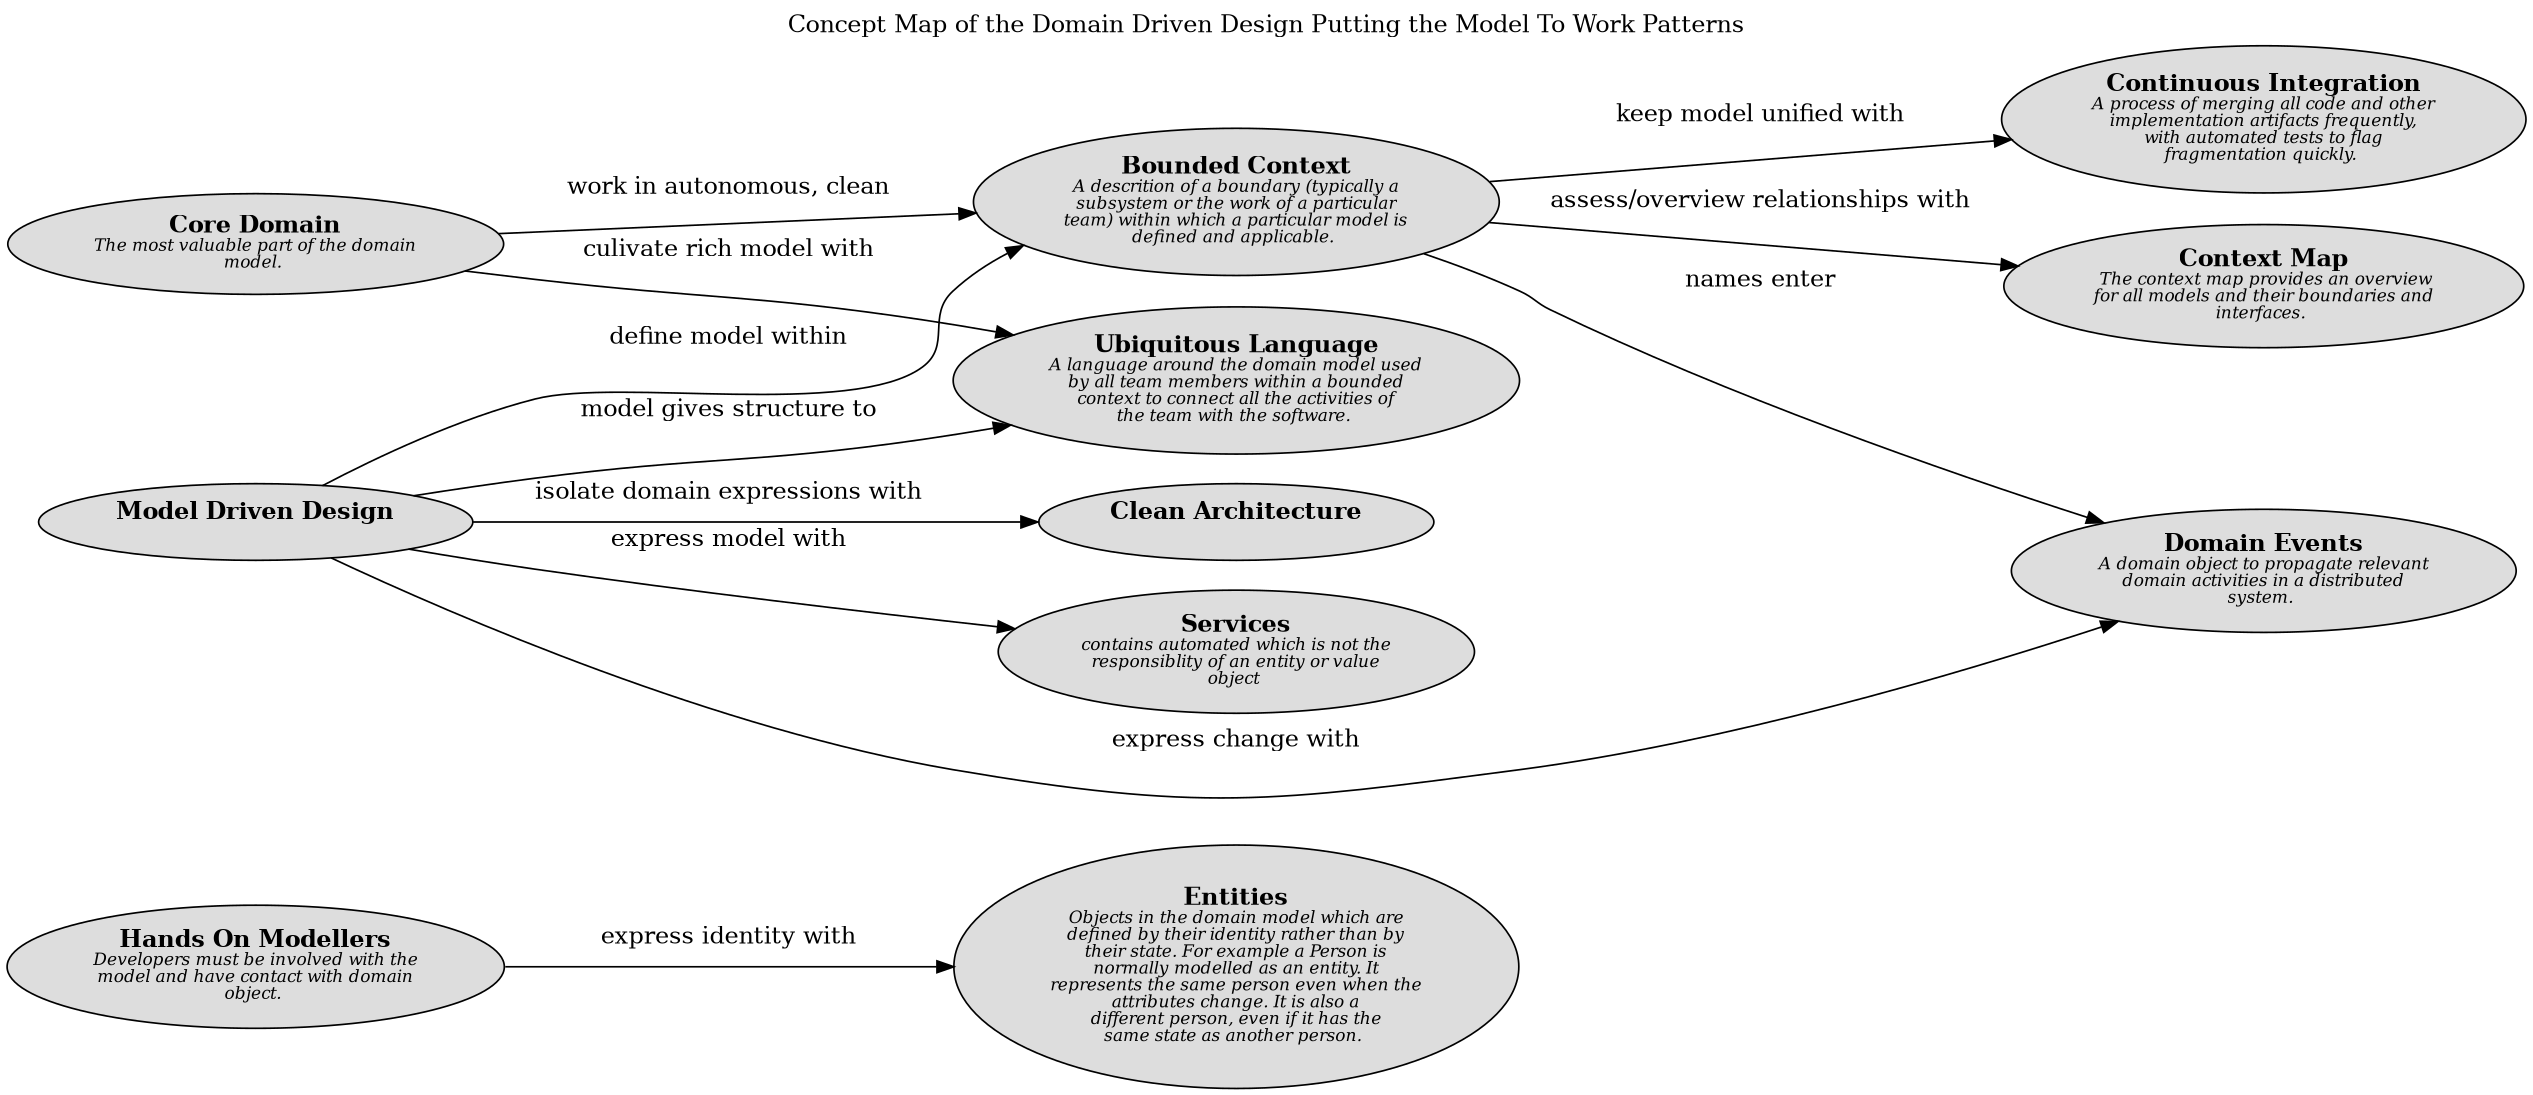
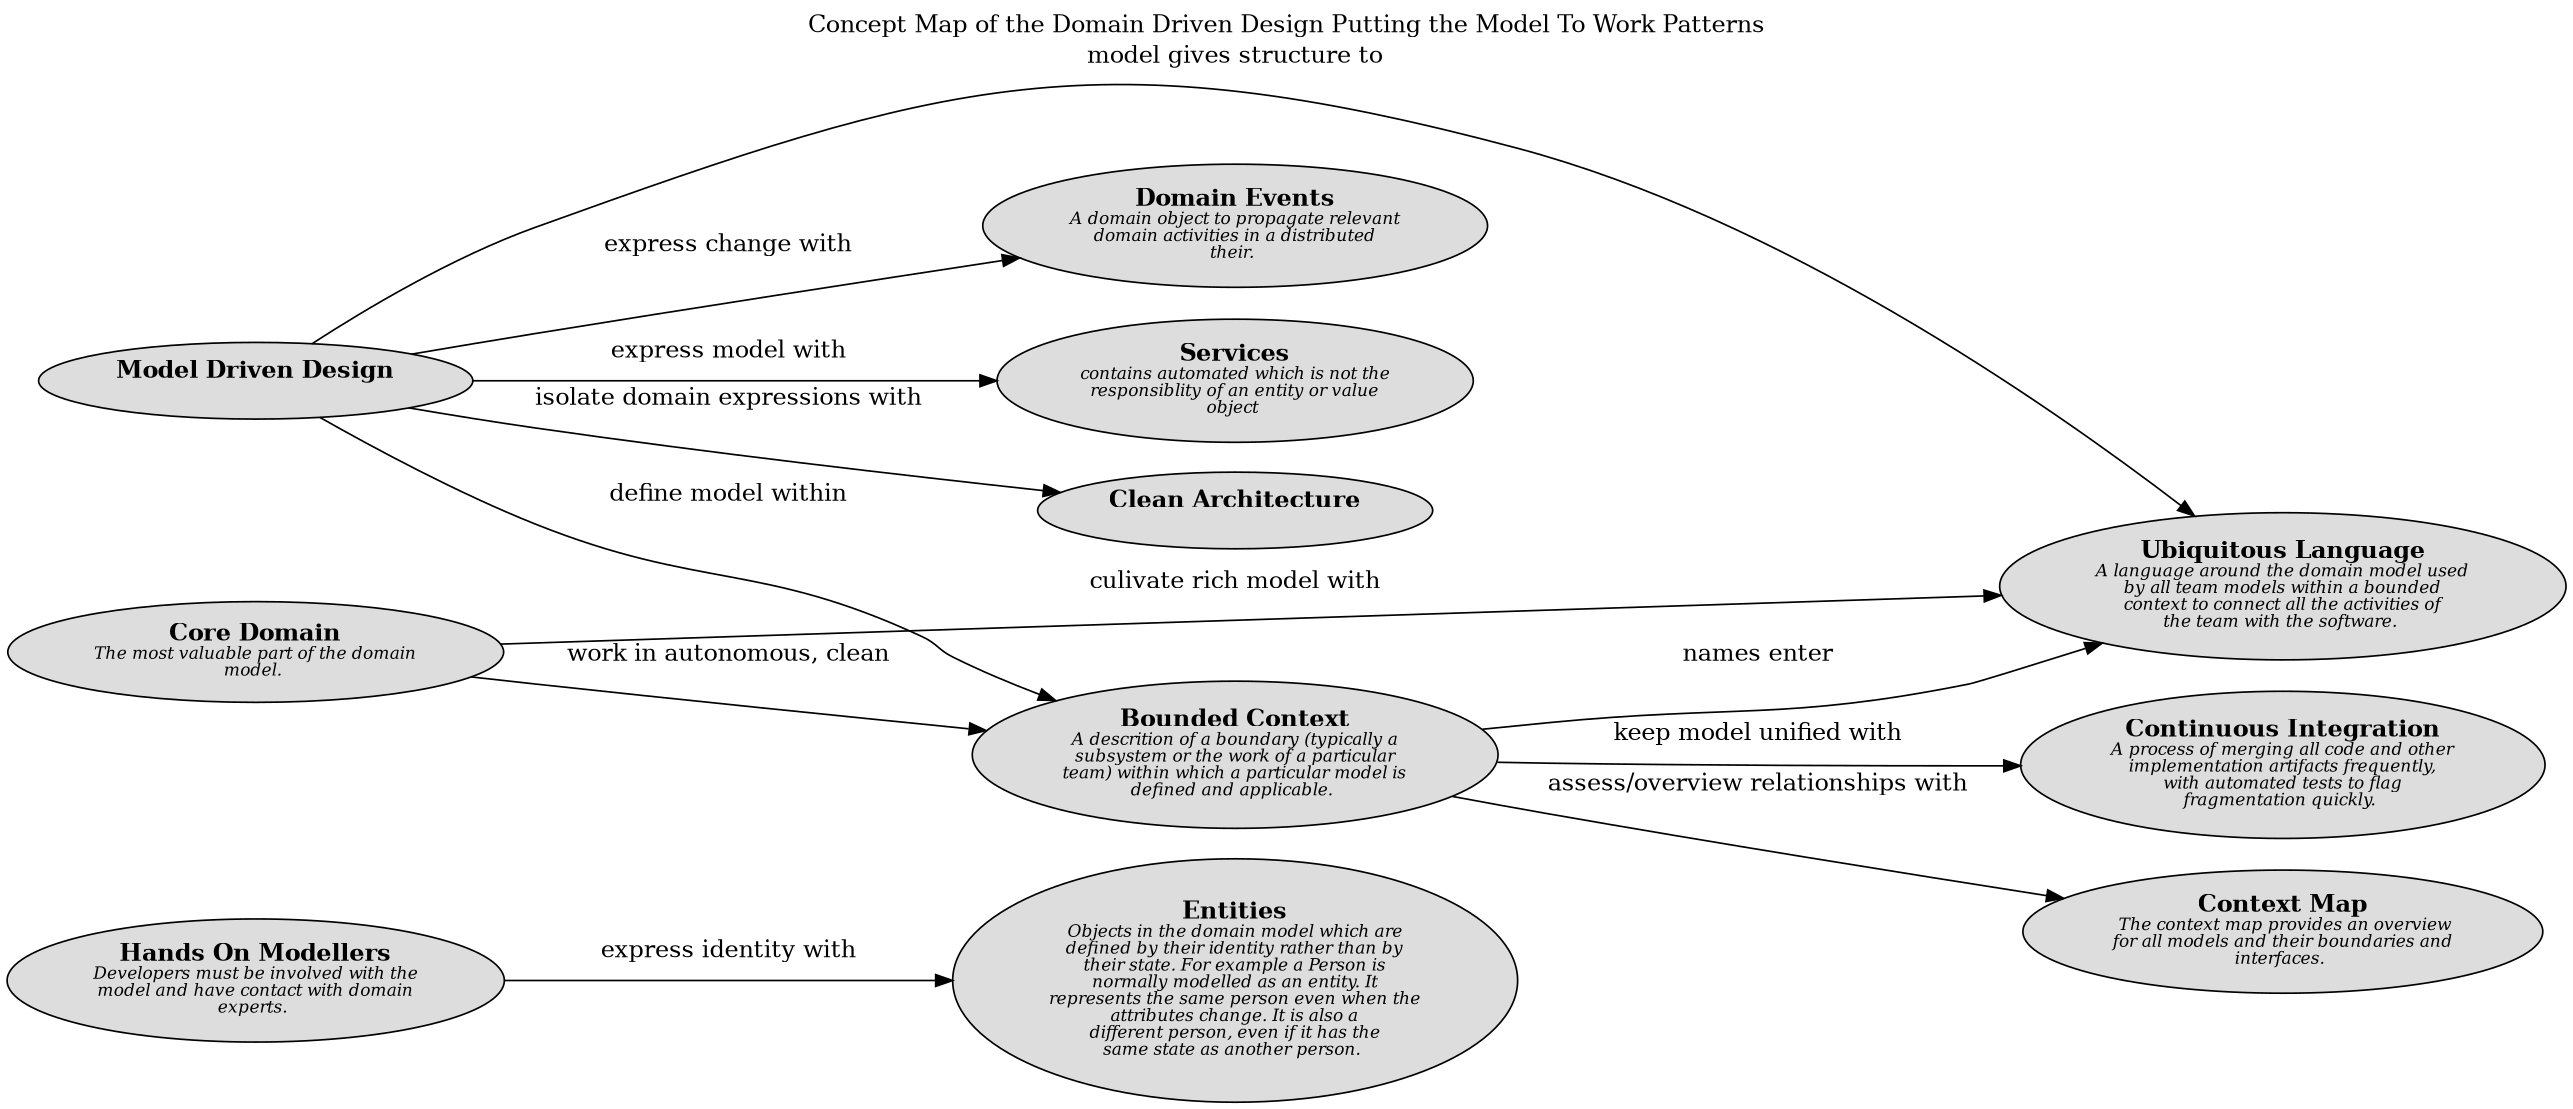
(1236, 382) -> (2283, 588)
(1751, 397) -> (1787, 709)
(2264, 598) -> (1235, 253)
(256, 994) -> (256, 1007)
